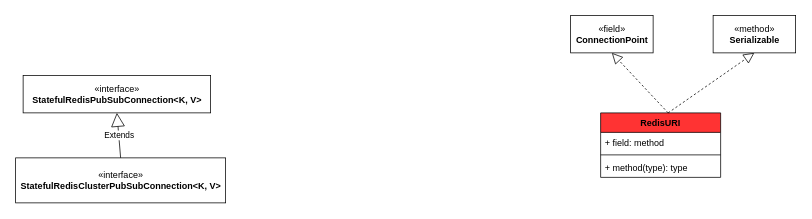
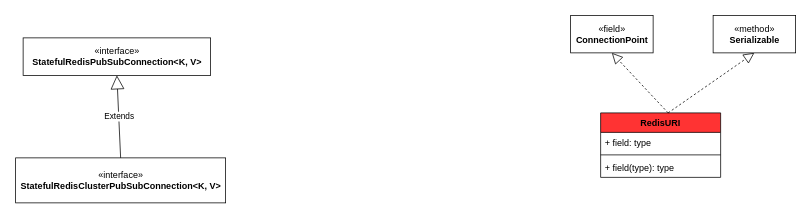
(117, 94) -> (117, 57)
(636, 143) -> (631, 143)
(651, 168) -> (647, 168)
